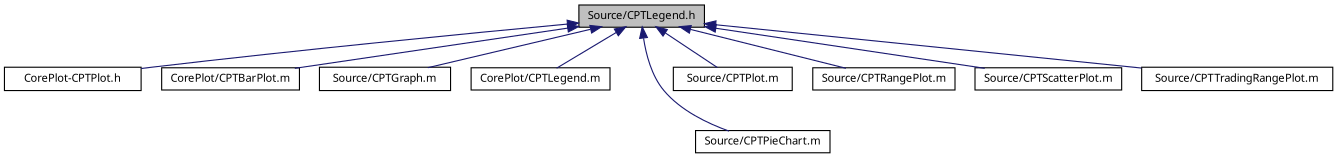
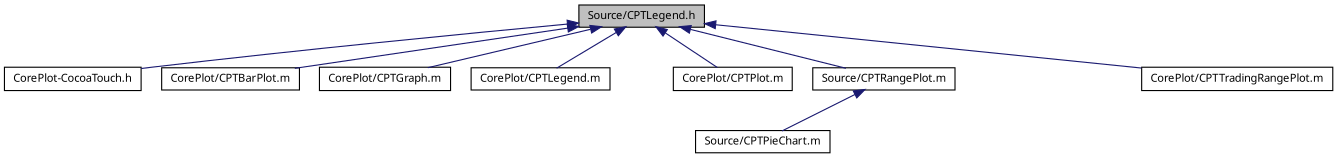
(73, 79) -> (73, 79)
(385, 79) -> (385, 79)
(733, 79) -> (733, 79)
(1048, 79) -> none
(1237, 79) -> (1237, 79)
(671, 98) -> (818, 113)
